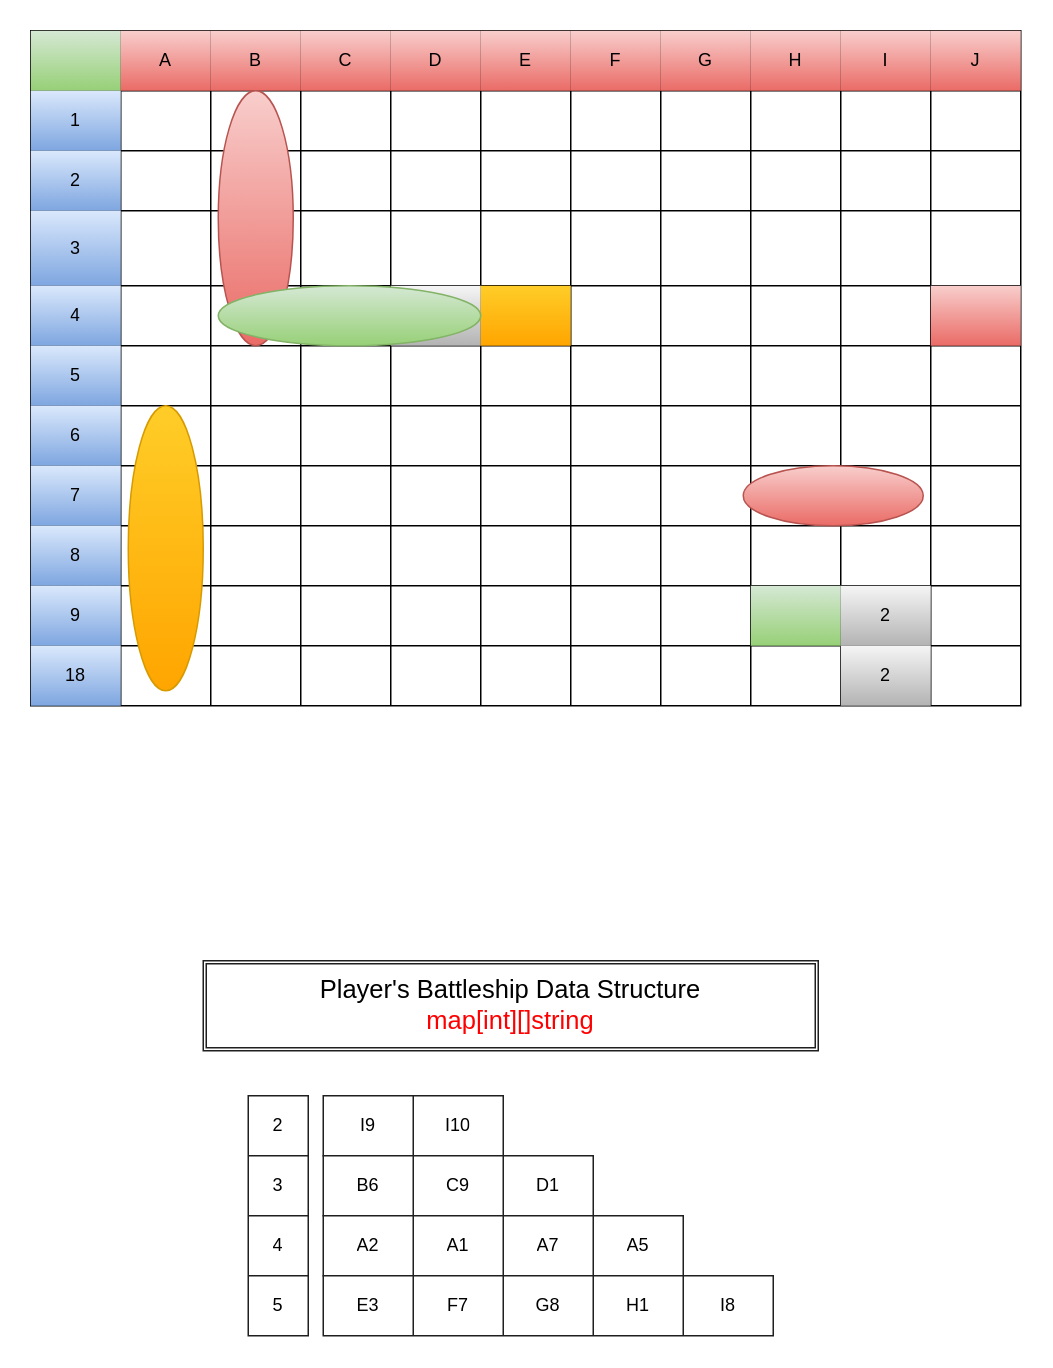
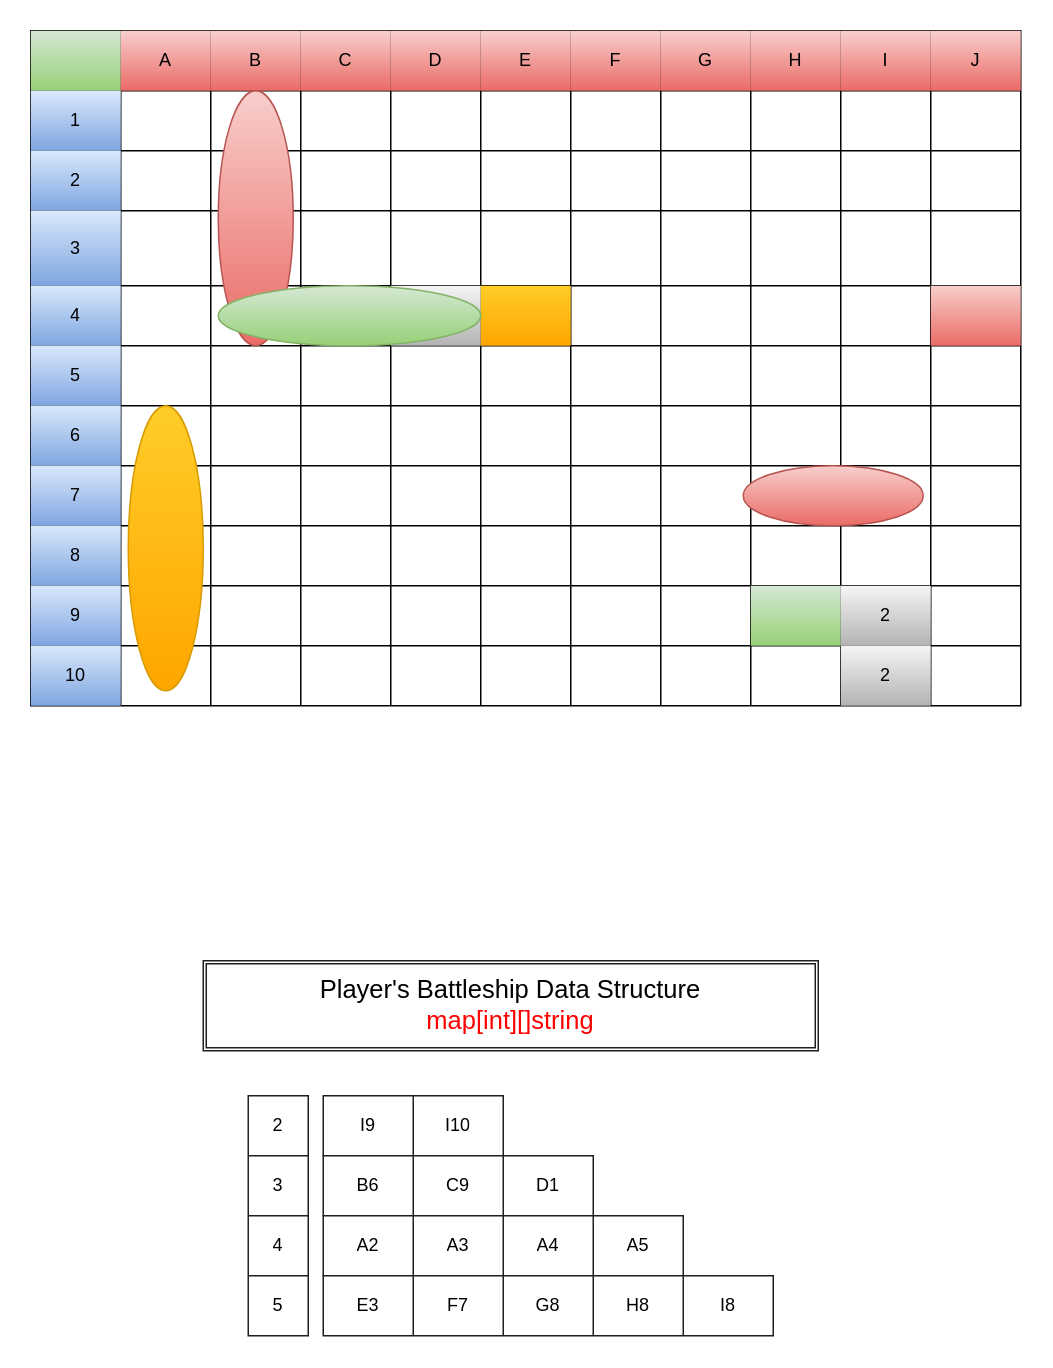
(76, 676) -> (76, 676)
(458, 1246) -> (458, 1246)
(548, 1246) -> (548, 1246)
(638, 1306) -> (638, 1306)
